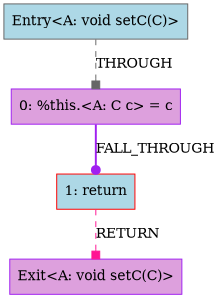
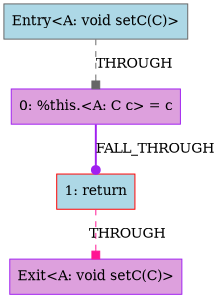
(128, 234) -> (128, 234)
